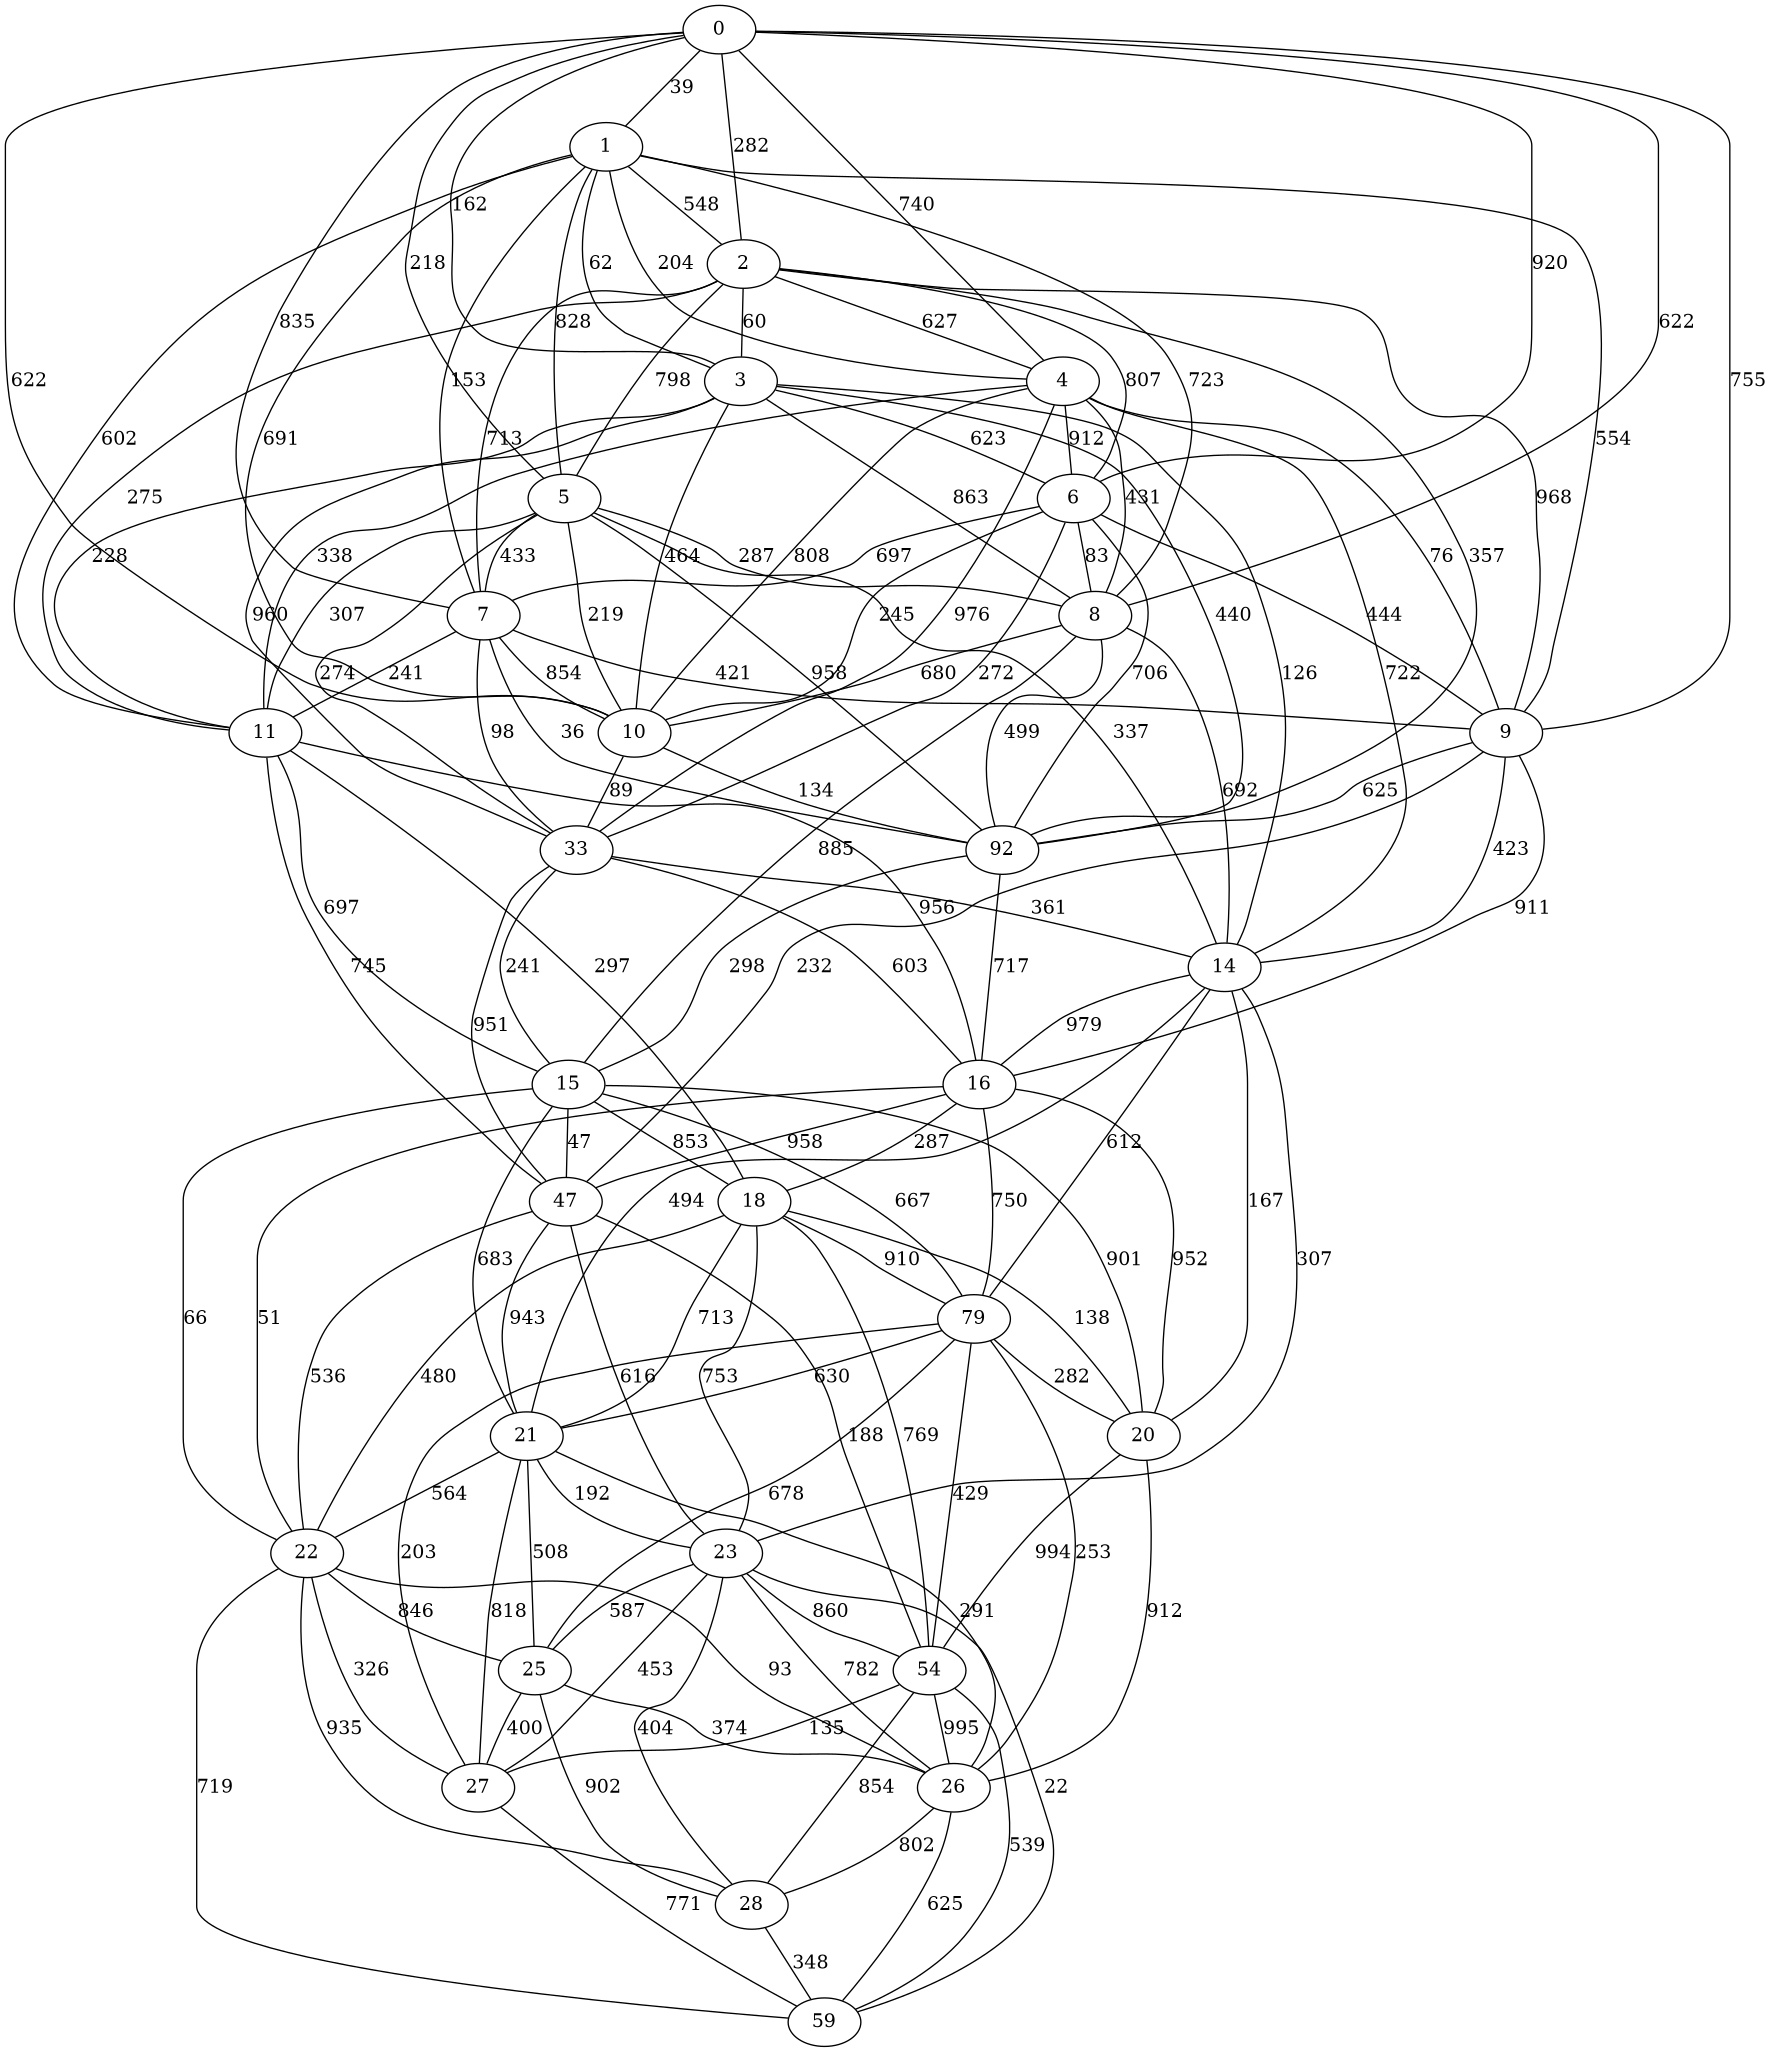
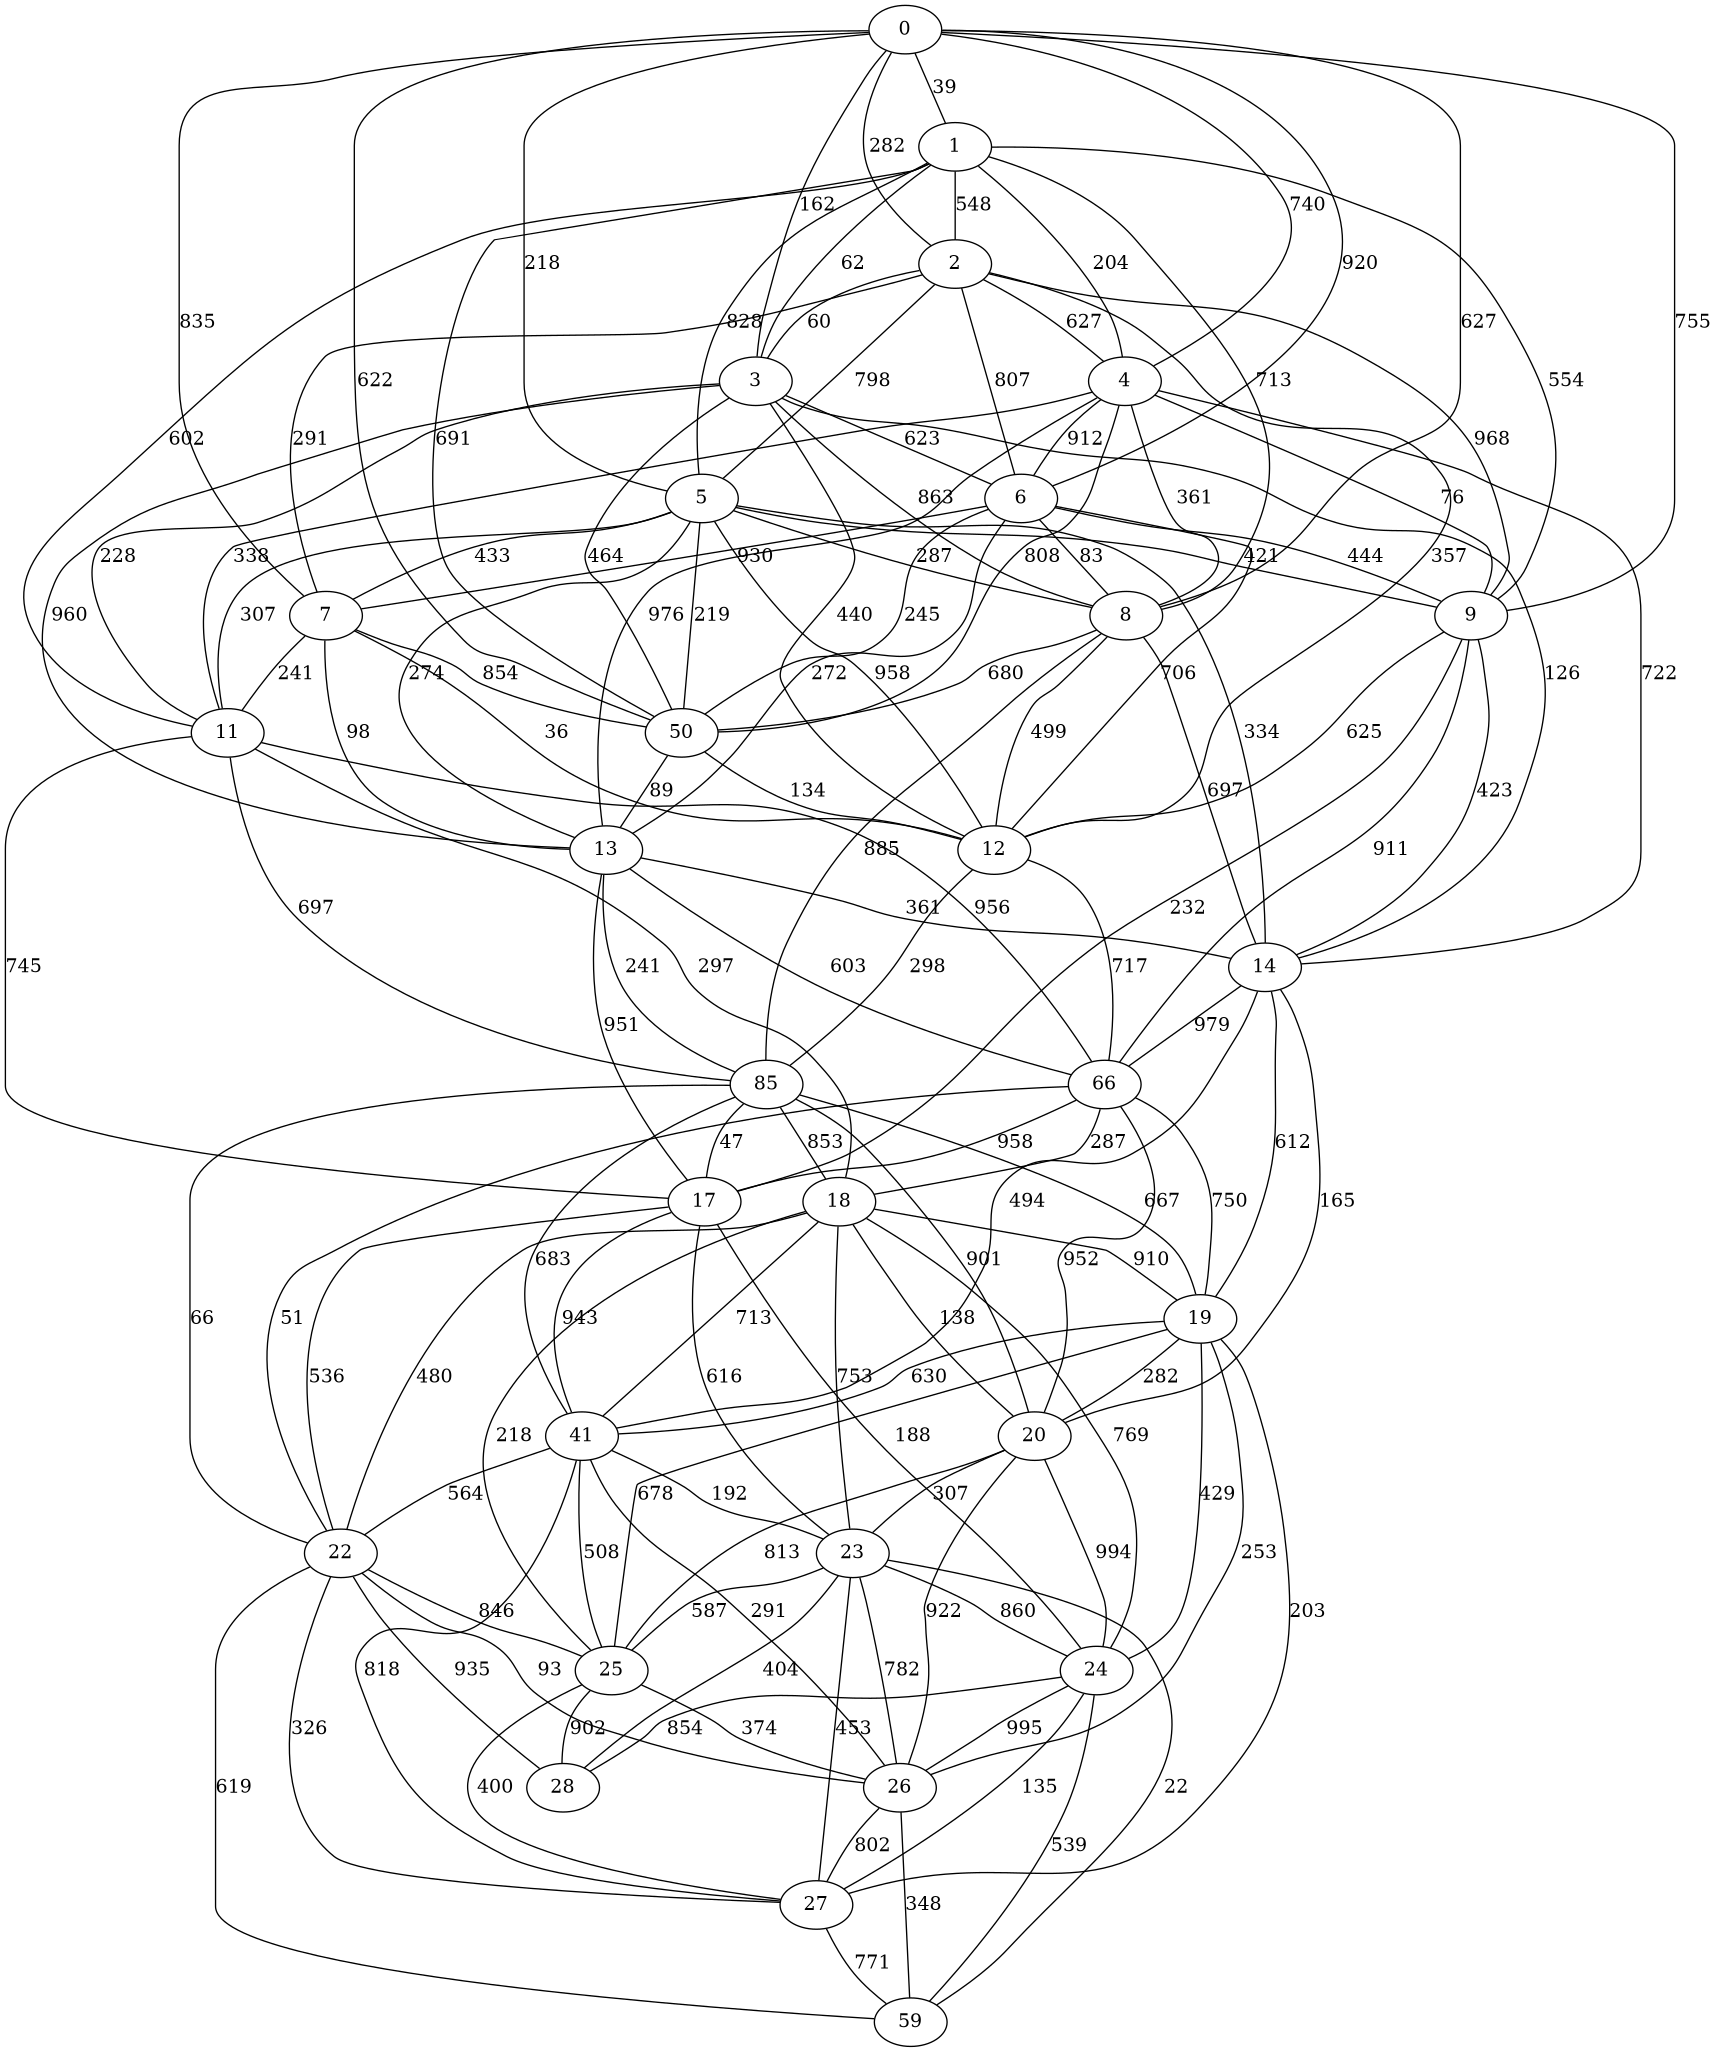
(1677, 323) -> (1479, 323)
(453, 348) -> none
(1207, 381) -> (1274, 381)
(216, 410) -> none
(505, 440) -> (311, 440)
(1144, 498) -> (1195, 498)
(895, 557) -> (756, 557)
(963, 703) -> (1124, 544)
(635, 733) -> (682, 733)
(1132, 733) -> (1262, 733)
(1241, 791) -> (1226, 791)
(577, 850) -> (606, 850)
(1002, 850) -> (994, 850)
(569, 1085) -> (767, 1085)
(979, 1085) -> (1105, 1085)
(566, 1202) -> (705, 1202)
(1266, 1202) -> (1338, 1202)
(974, 1319) -> (1200, 1319)
none -> (526, 1369)
(527, 1436) -> (582, 1436)
(1223, 1439) -> (934, 1484)
none -> (817, 1510)
(1165, 1612) -> (944, 1612)
(930, 1671) -> (1097, 1671)
(216, 1788) -> (234, 1788)
(864, 1860) -> (850, 1842)
(946, 1905) -> (924, 1905)
(788, 1964) -> none
